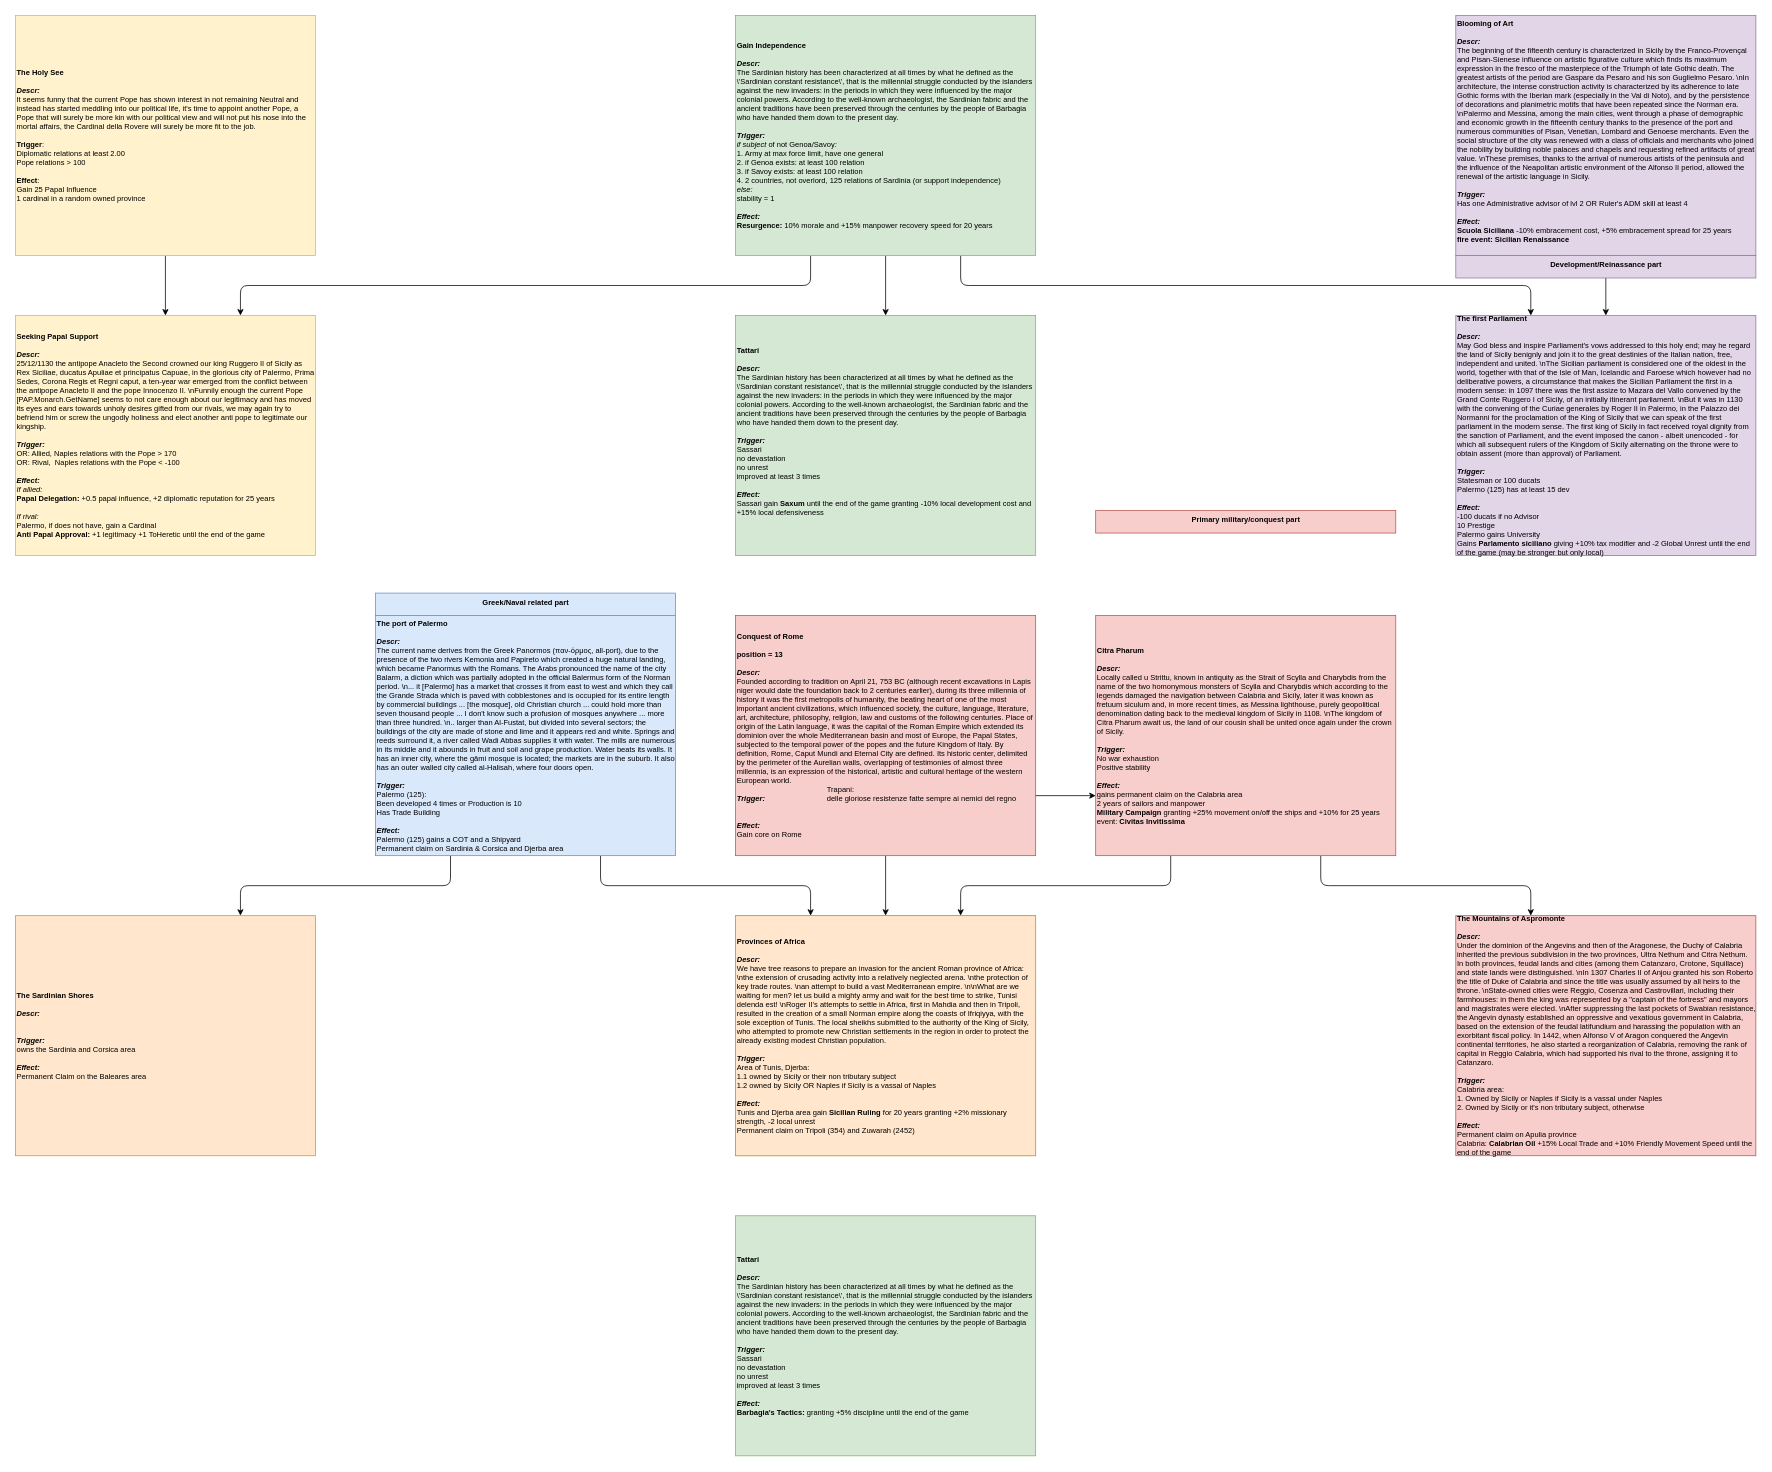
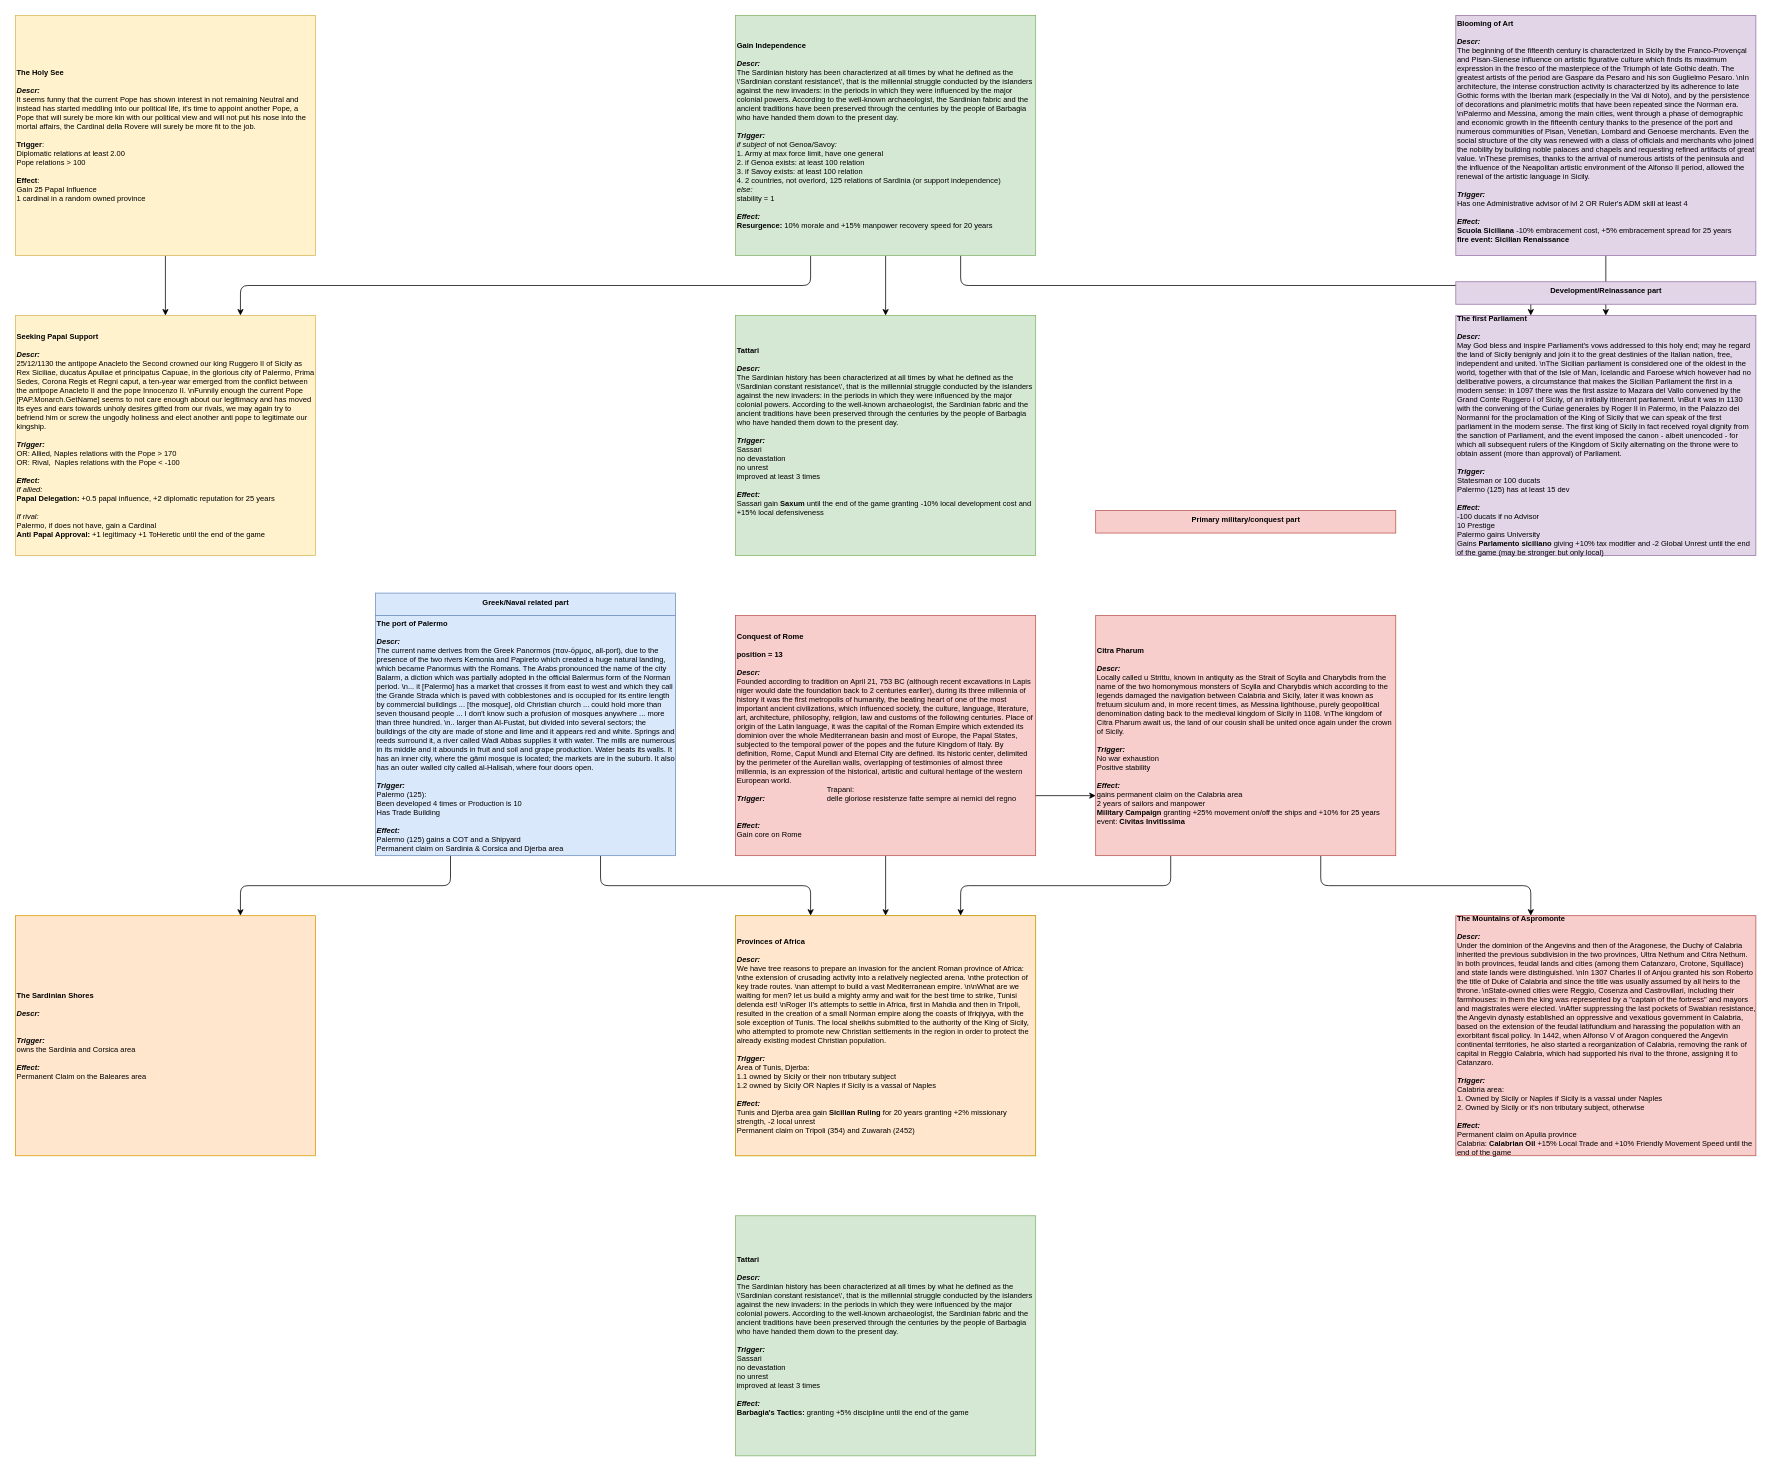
(1605, 267) -> (1605, 293)
